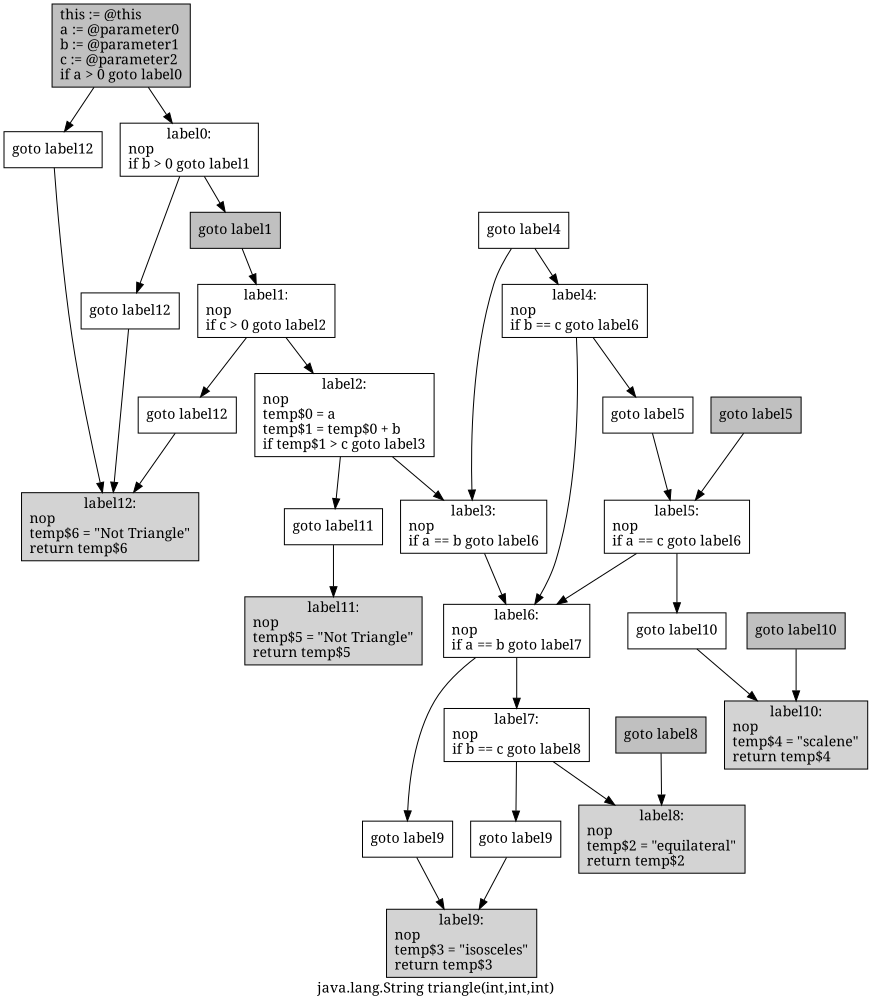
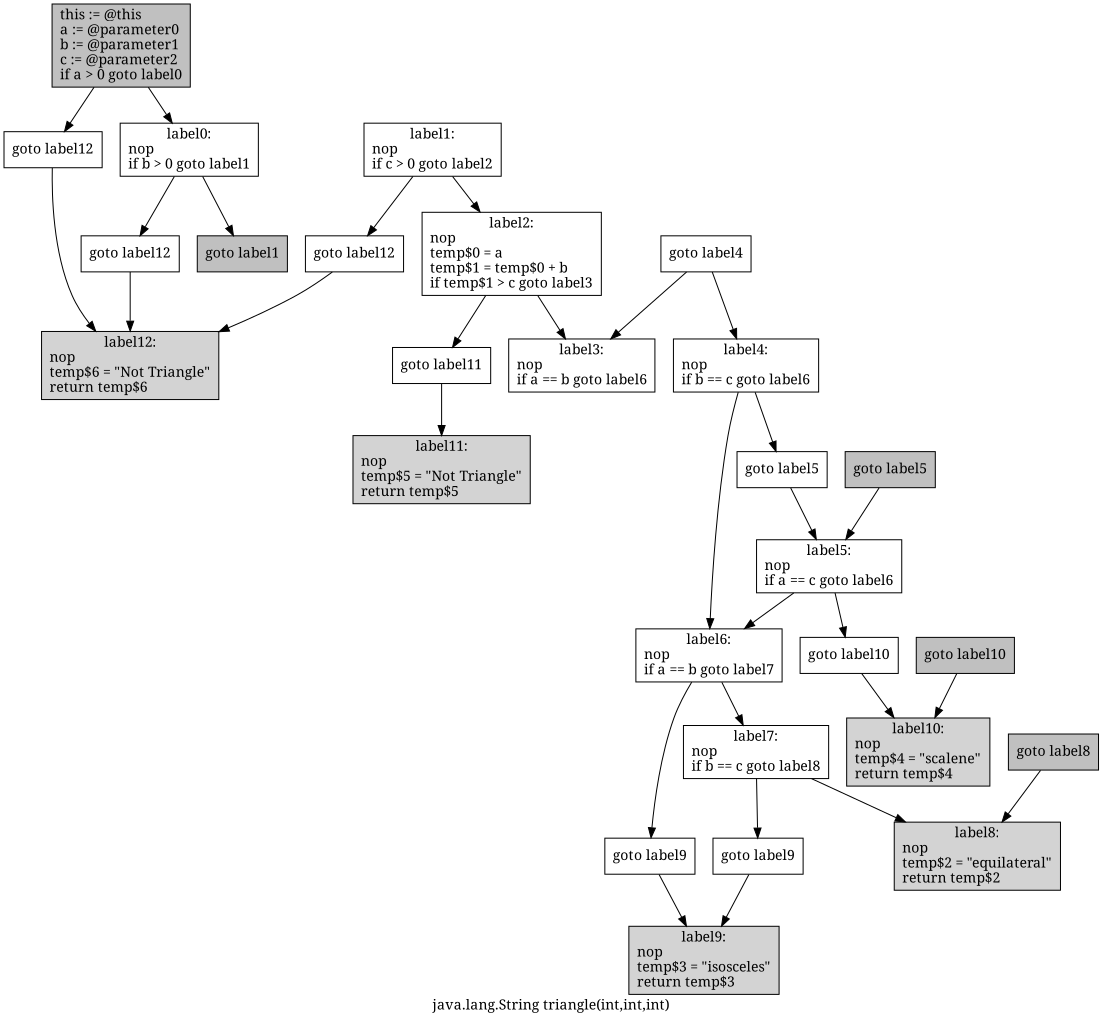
(247, 262) -> none
(493, 574) -> none
